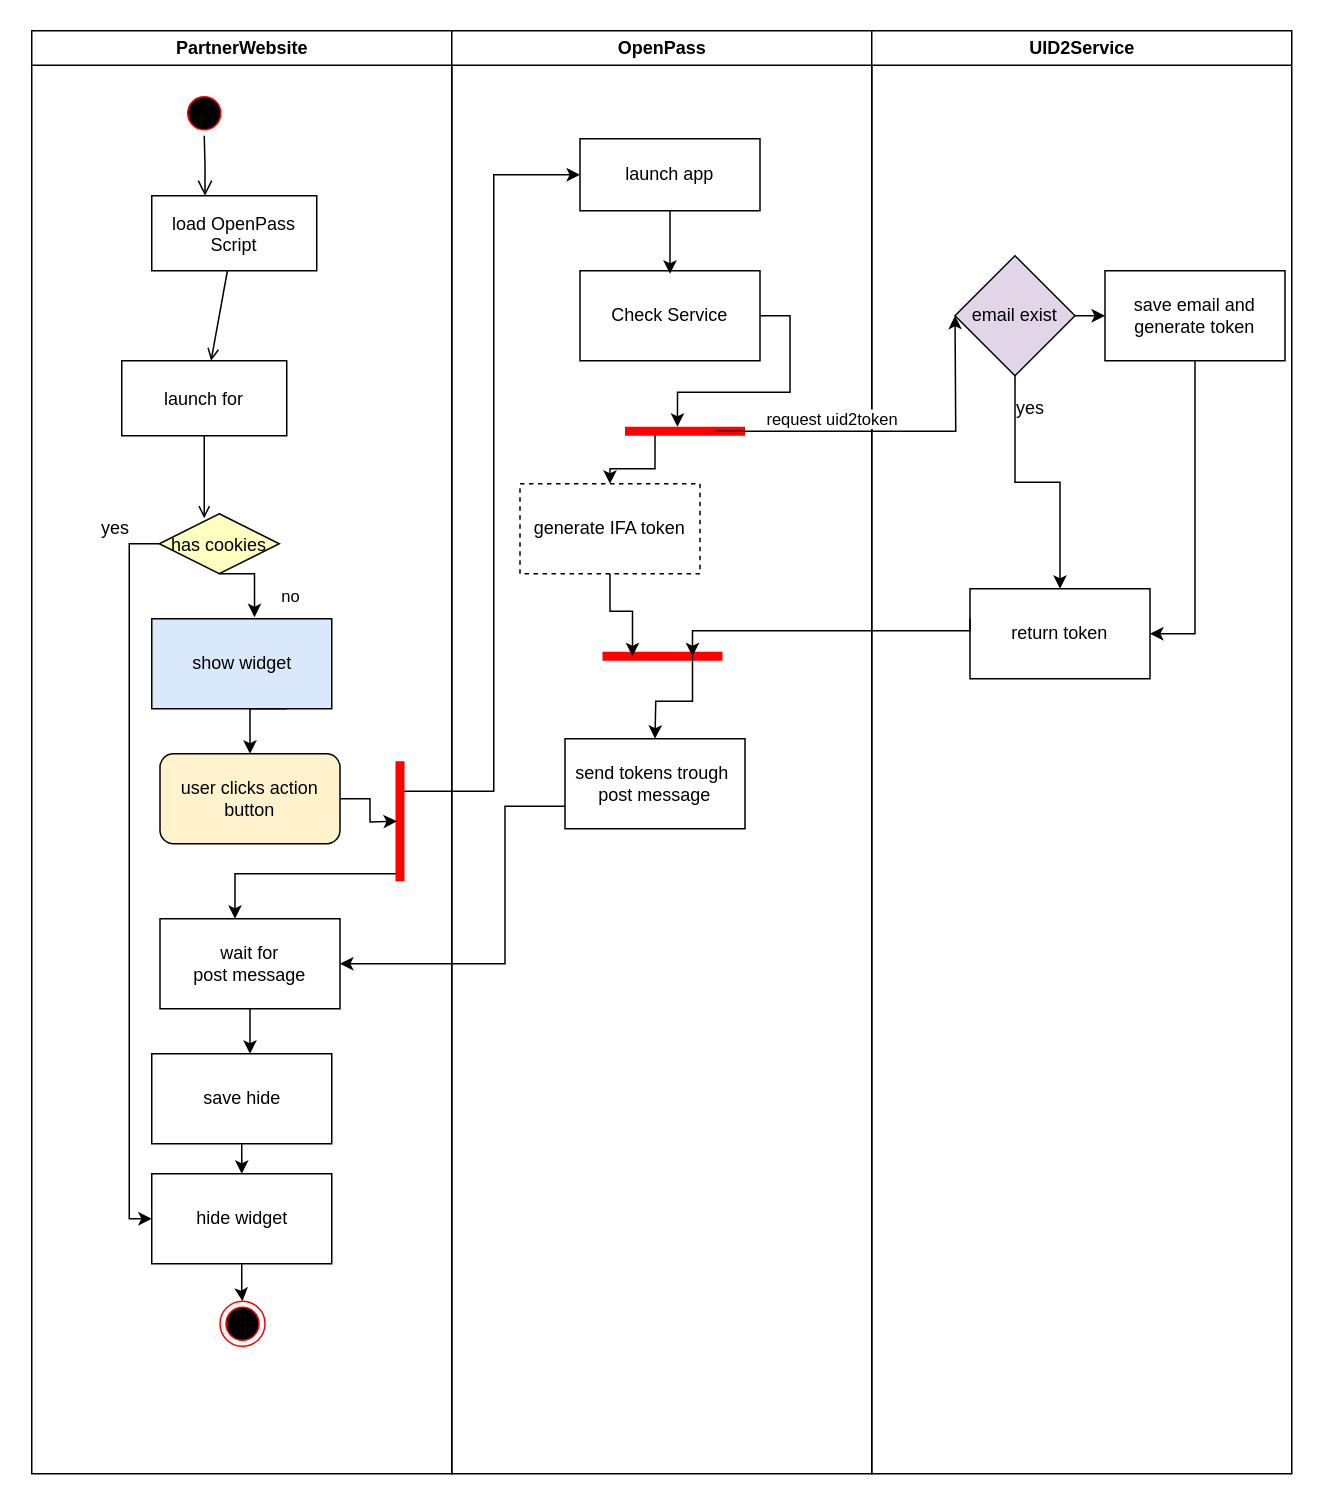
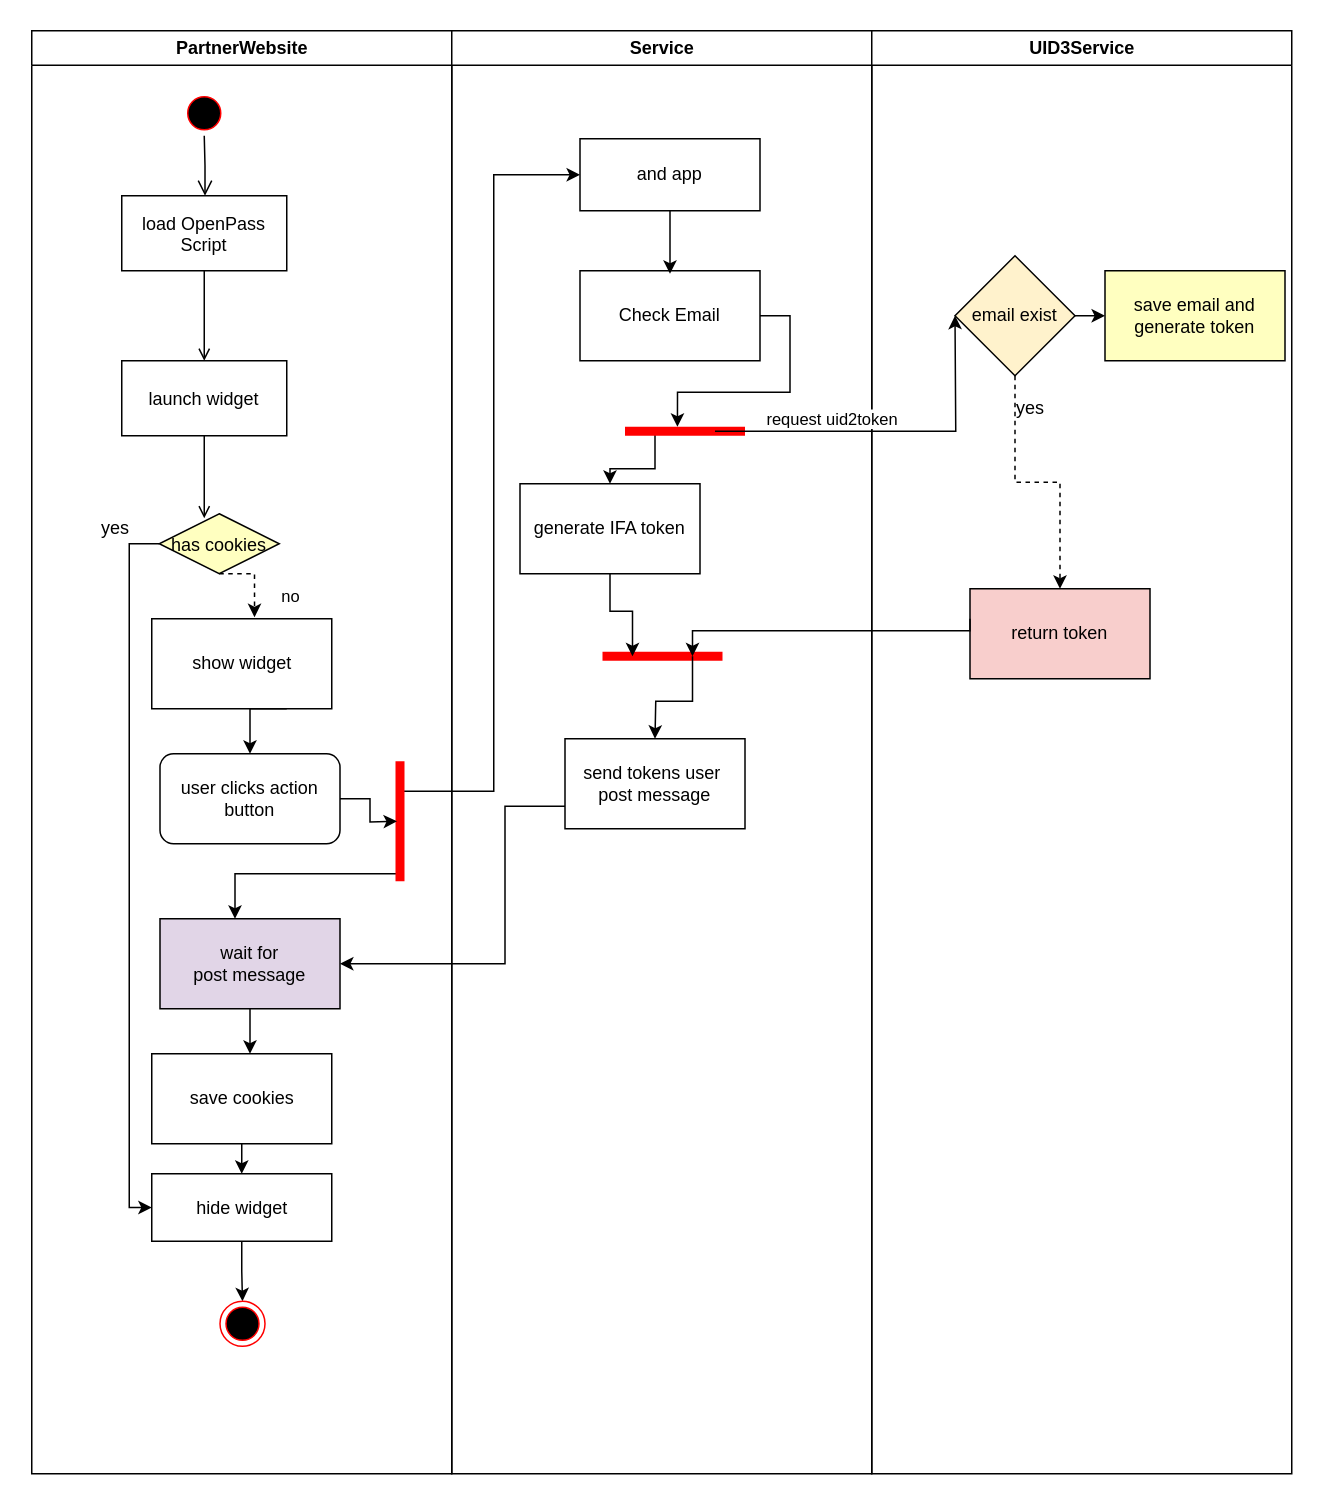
(662, 49) -> (662, 49)
(1082, 49) -> (1082, 49)
(670, 175) -> (670, 175)
(234, 233) -> (204, 233)
(670, 316) -> (670, 316)
(1015, 316) -> (1015, 316)
(1195, 316) -> (1195, 316)
(203, 399) -> (203, 399)
(1031, 482) -> (1031, 482)
(1195, 515) -> none
(610, 529) -> (610, 529)
(254, 574) -> (254, 574)
(1060, 634) -> (1060, 634)
(242, 664) -> (242, 664)
(655, 784) -> (655, 784)
(250, 799) -> (250, 799)
(250, 964) -> (250, 964)
(242, 1099) -> (242, 1099)
(242, 1219) -> (242, 1208)
